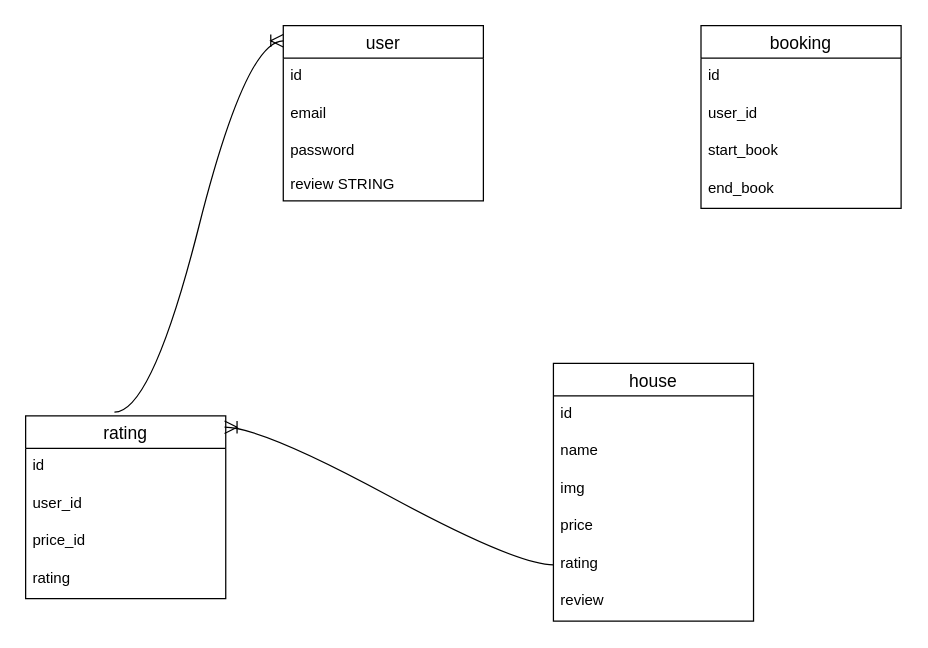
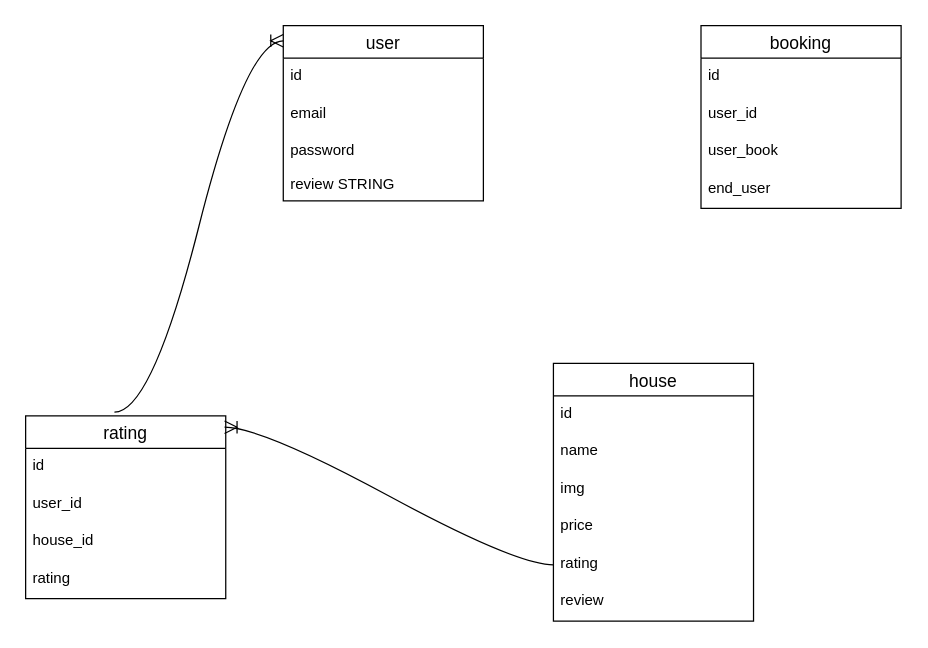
(750, 151) -> (746, 151)
(742, 188) -> (742, 188)
(63, 541) -> (65, 541)
